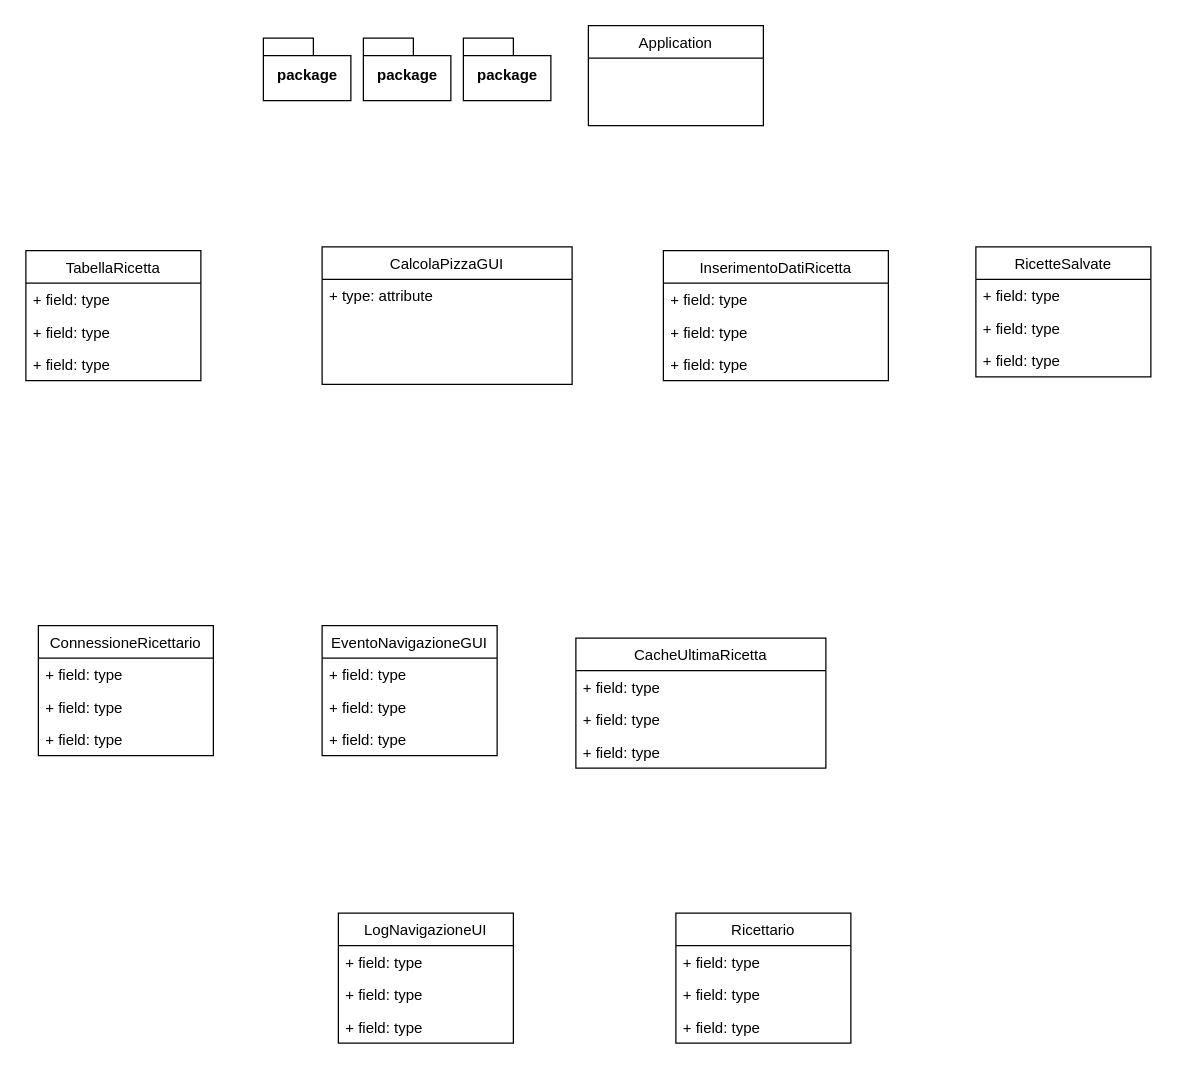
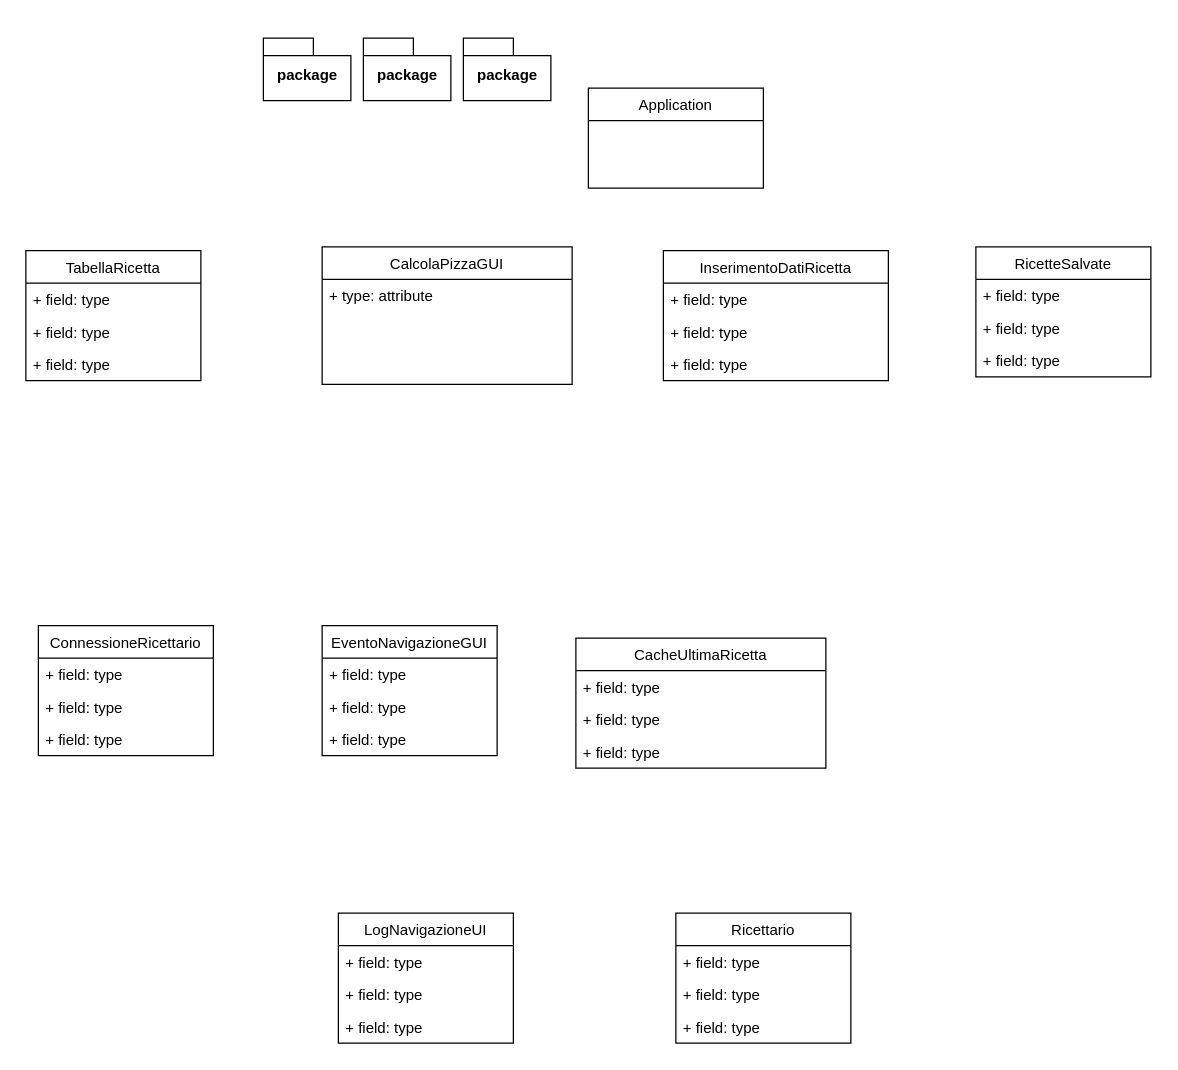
(676, 76) -> (676, 138)
